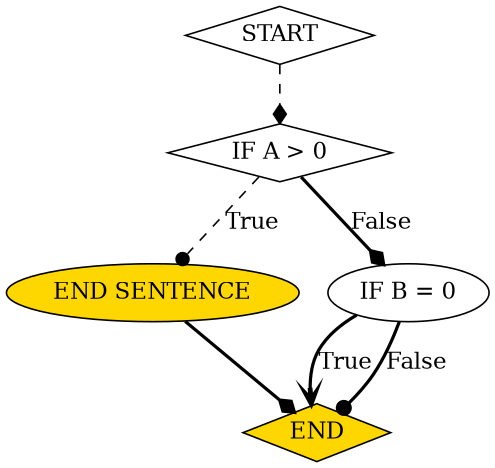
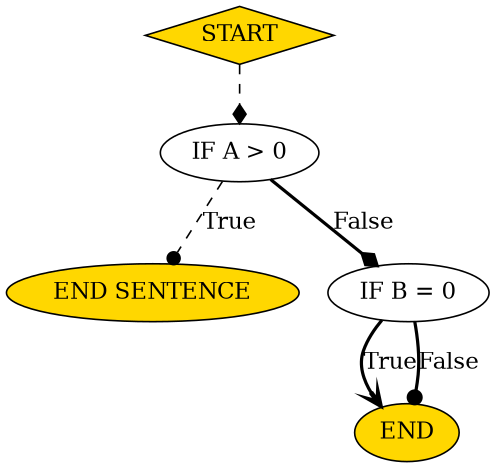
(280, 35) -> (240, 35)
(280, 153) -> (240, 153)
(232, 360) -> none
(317, 433) -> (407, 433)
